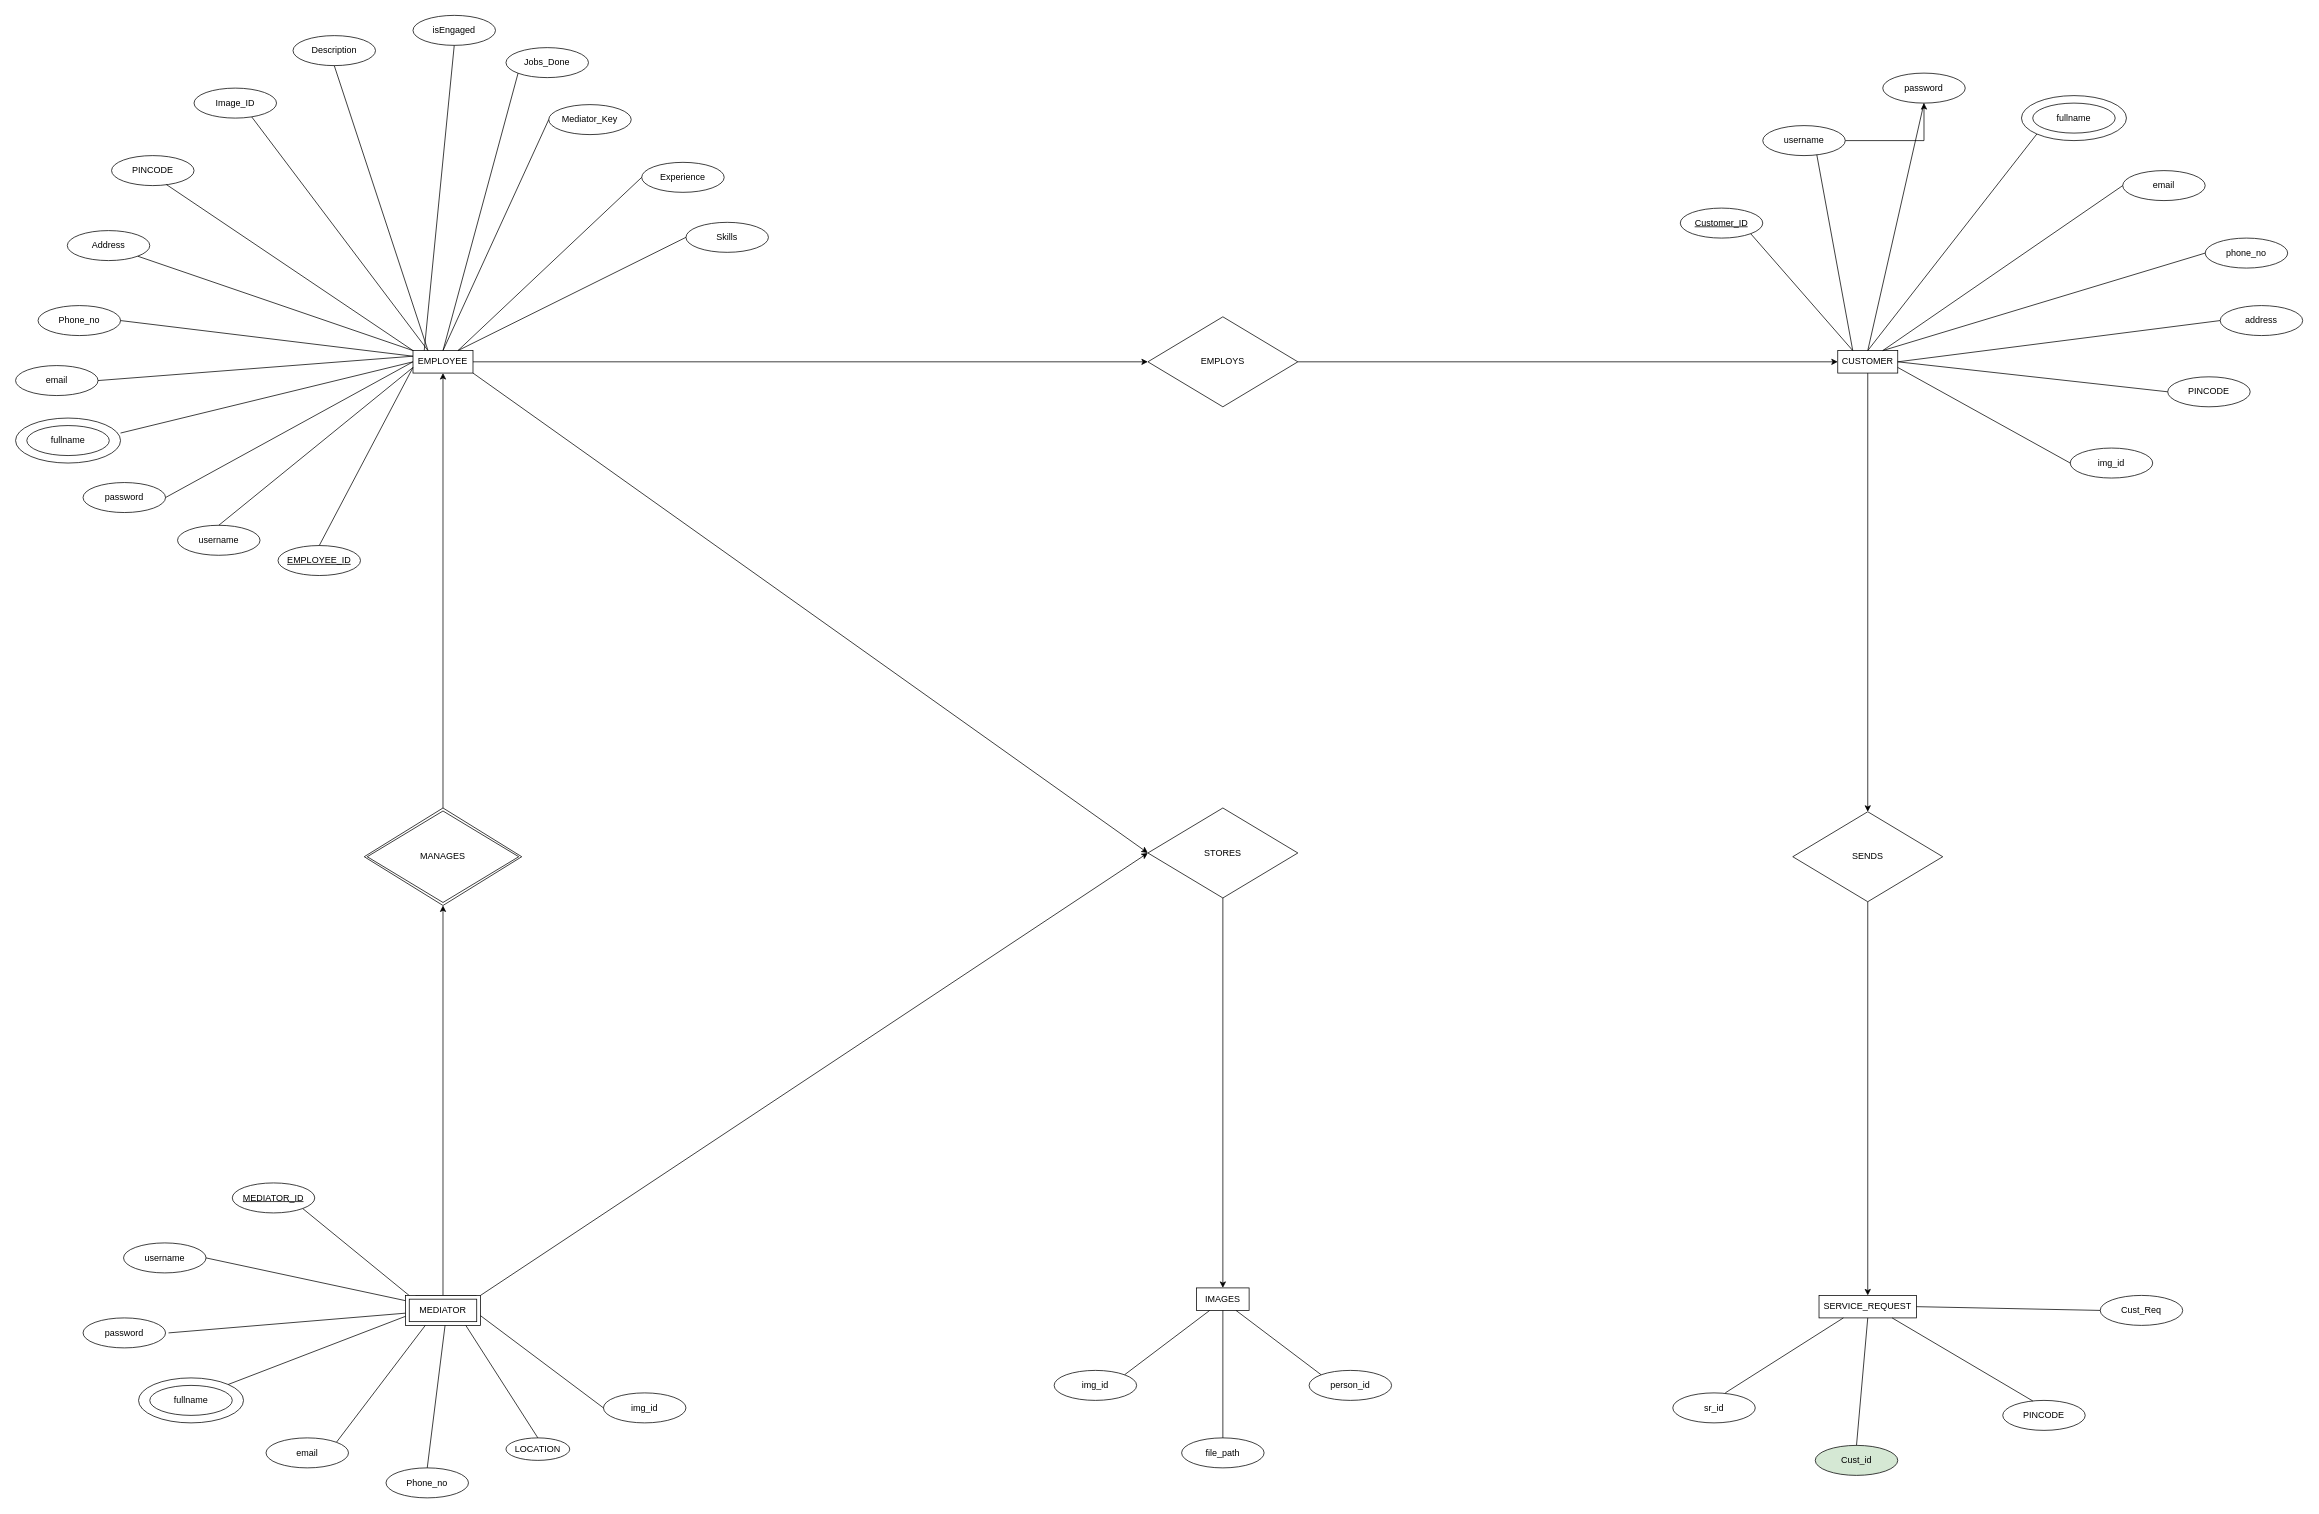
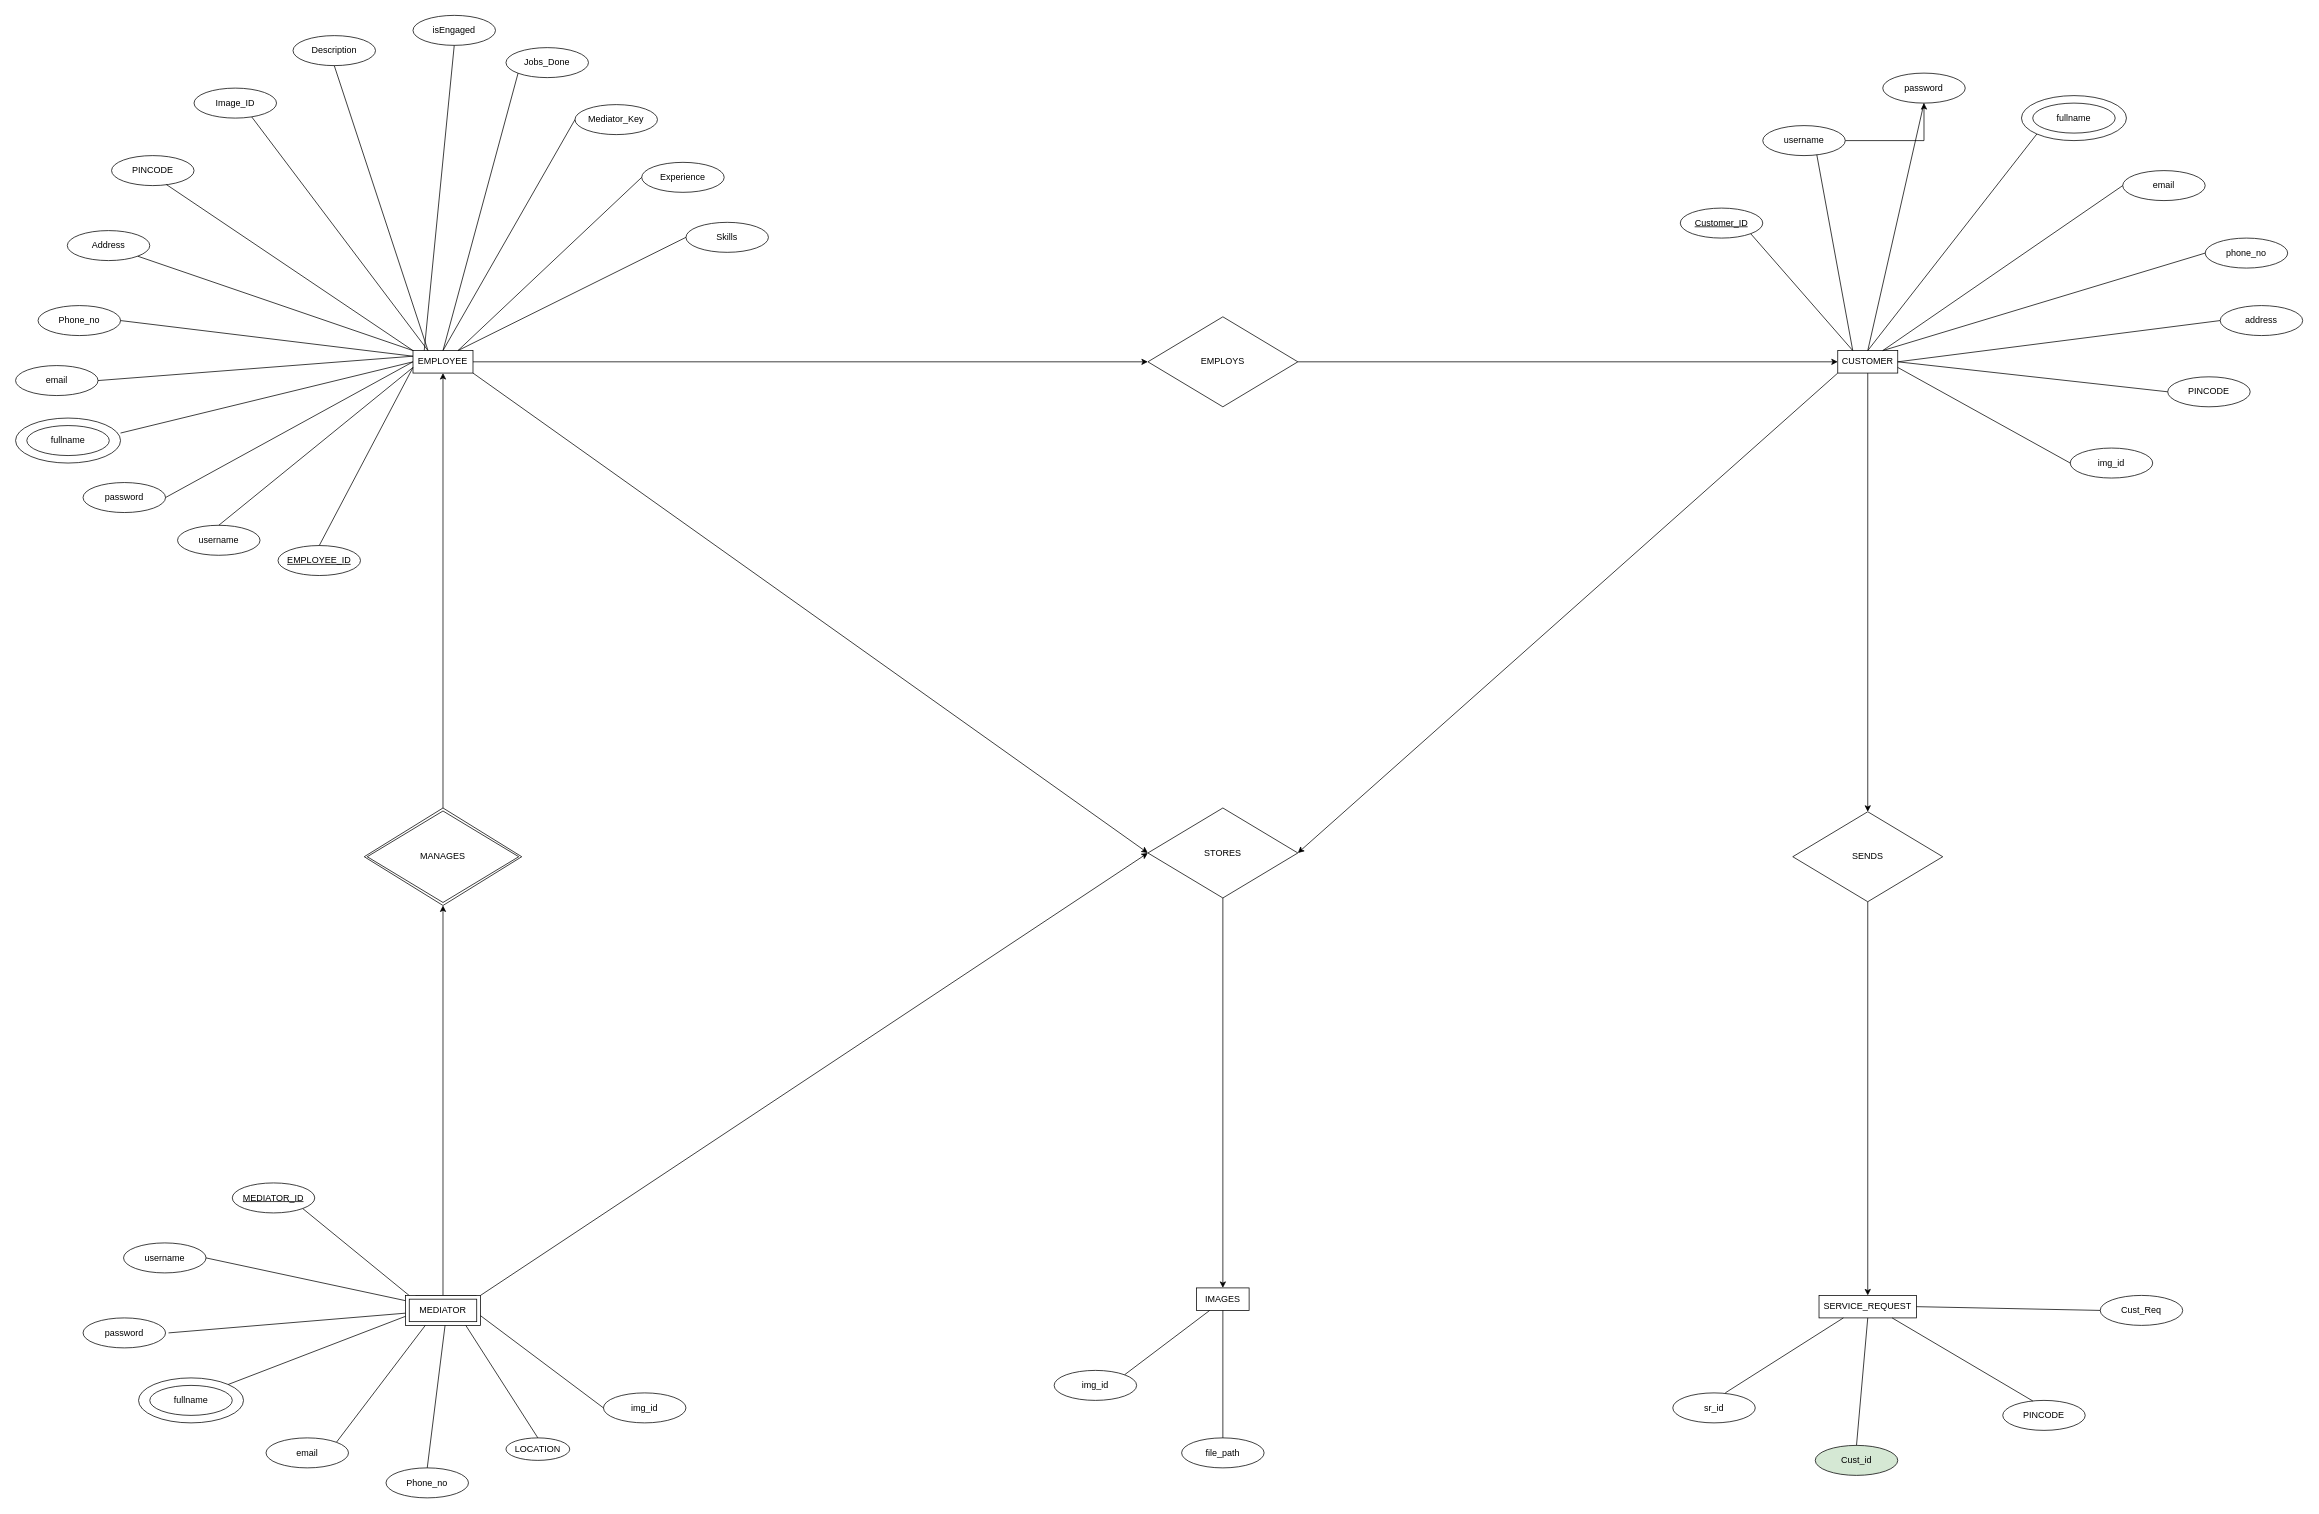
(590, 120) -> (616, 120)
none -> (1570, 611)
(1279, 1343) -> none
(1350, 1386) -> none
